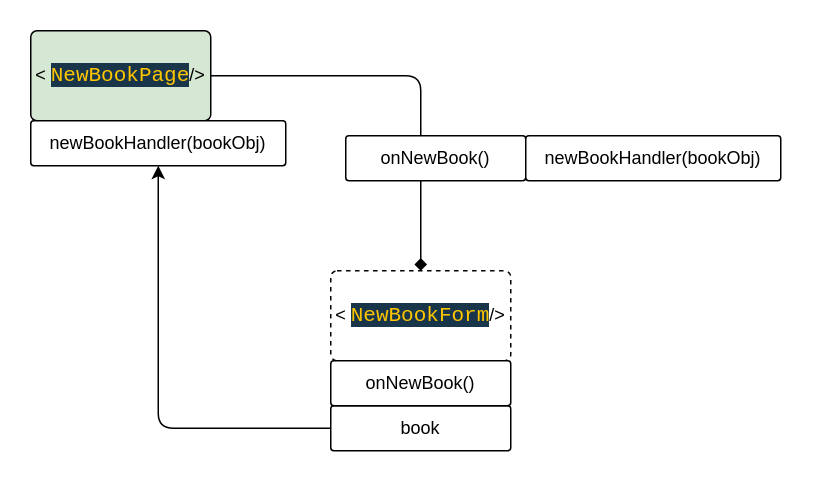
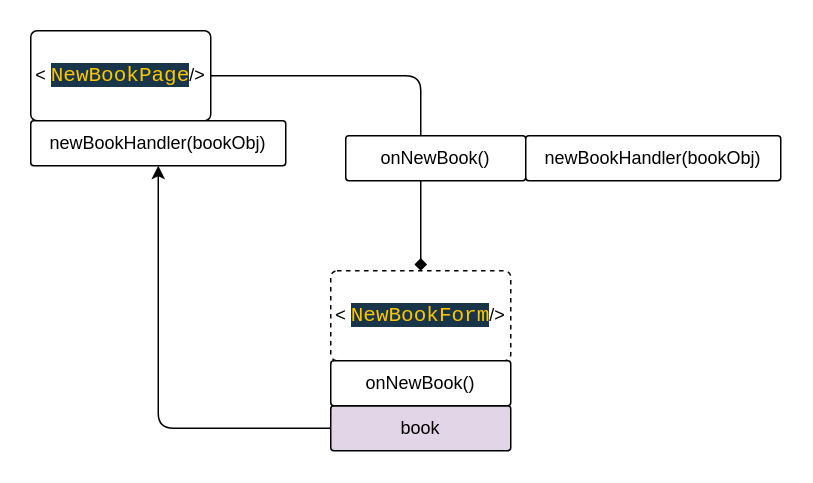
(121, 76) -> (121, 76)
(421, 428) -> (421, 428)
